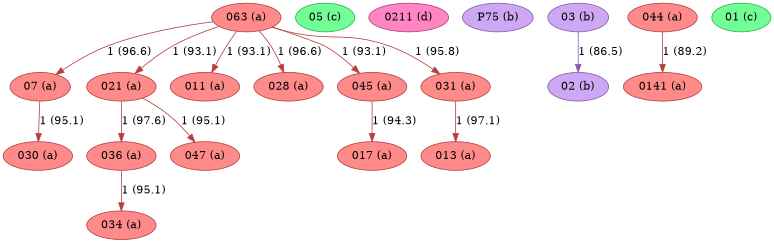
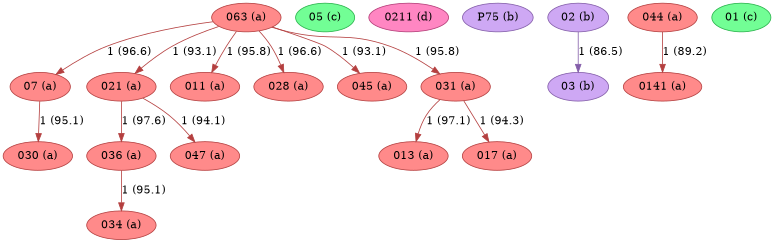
(578, 48) -> (578, 48)
(249, 52) -> (249, 52)
(372, 117) -> (474, 118)
(203, 121) -> (203, 121)
